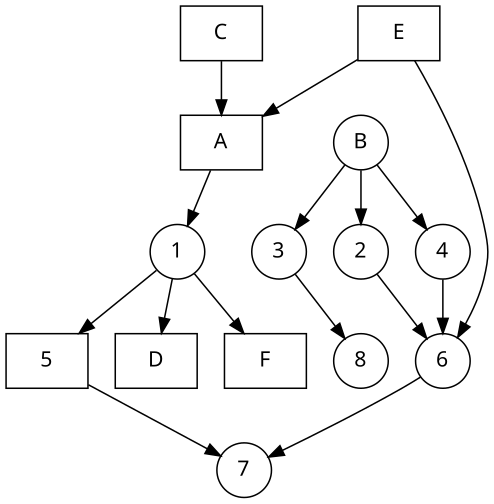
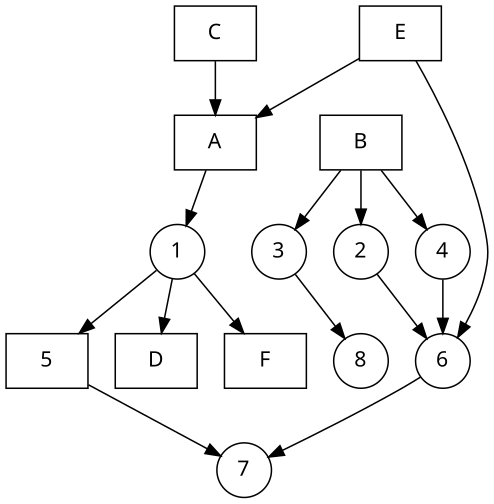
(361, 143) -> (361, 143)
